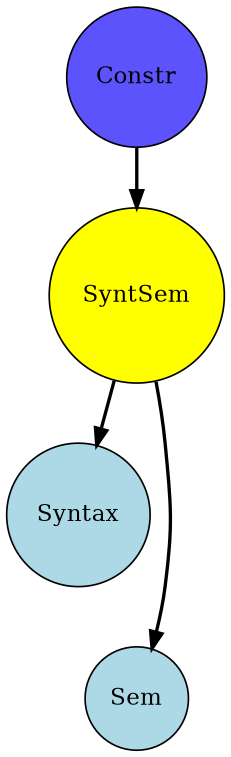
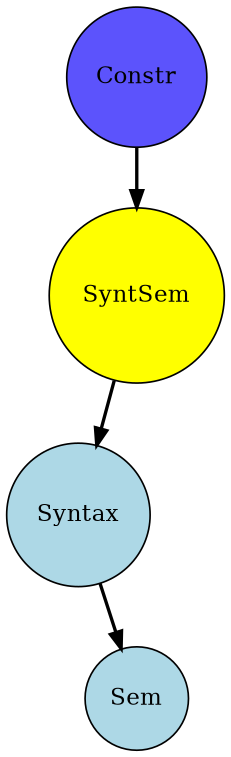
(170, 507) -> (108, 608)
